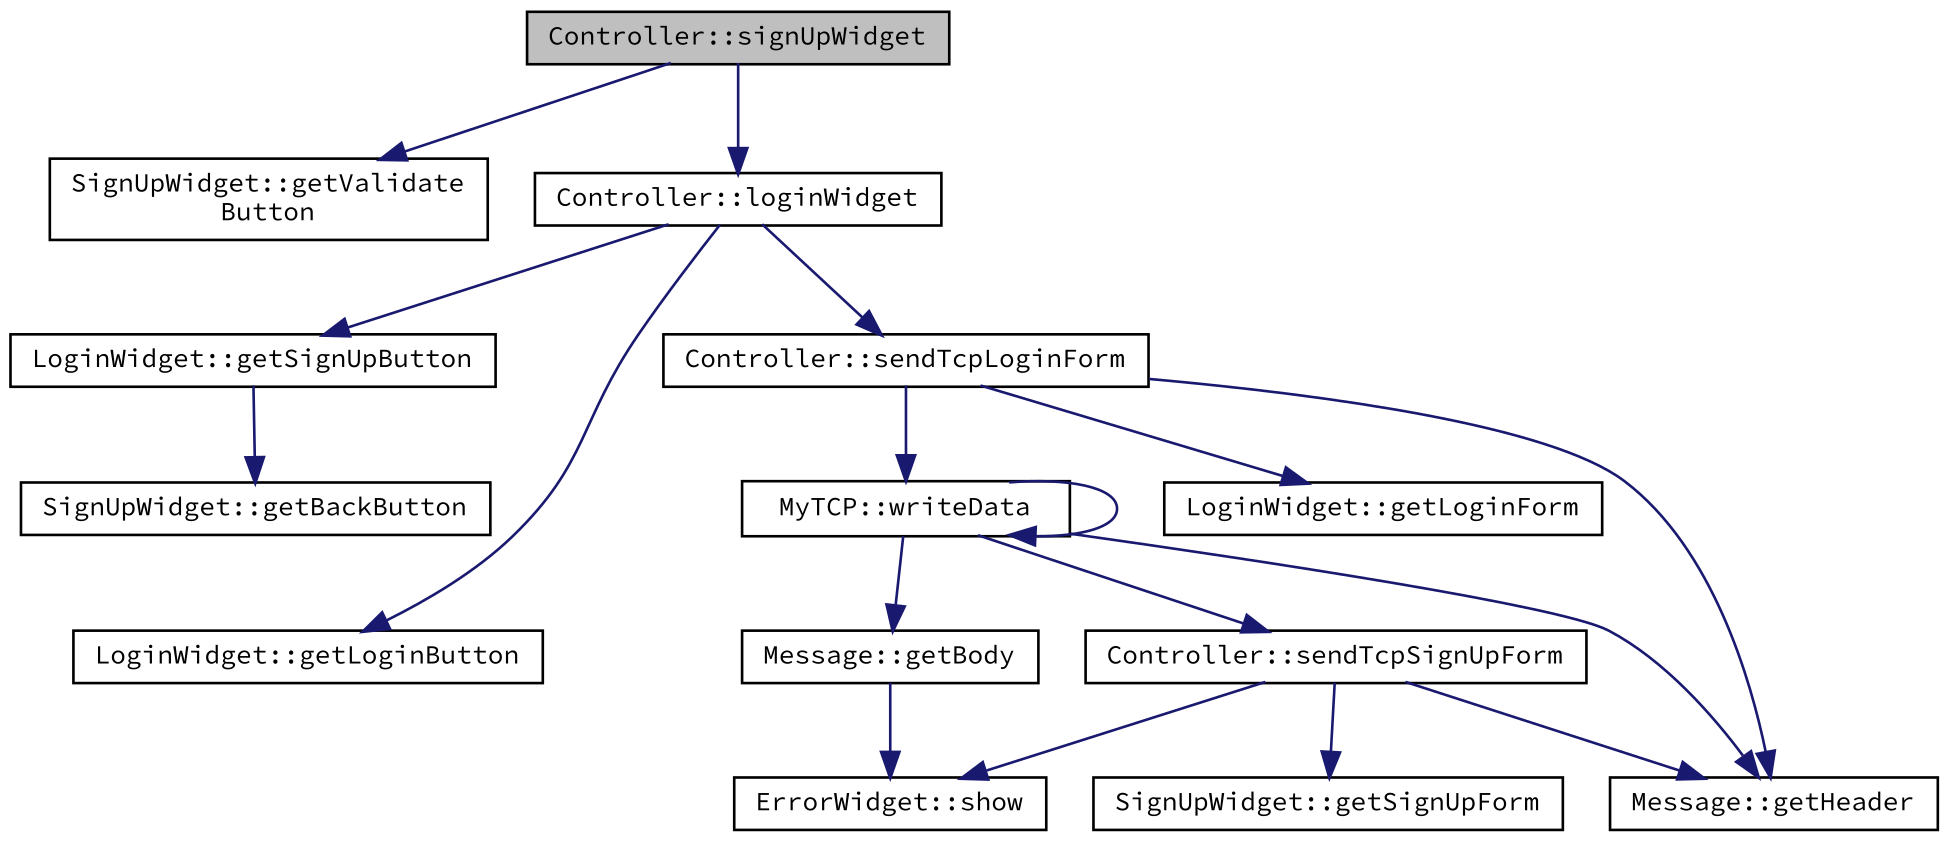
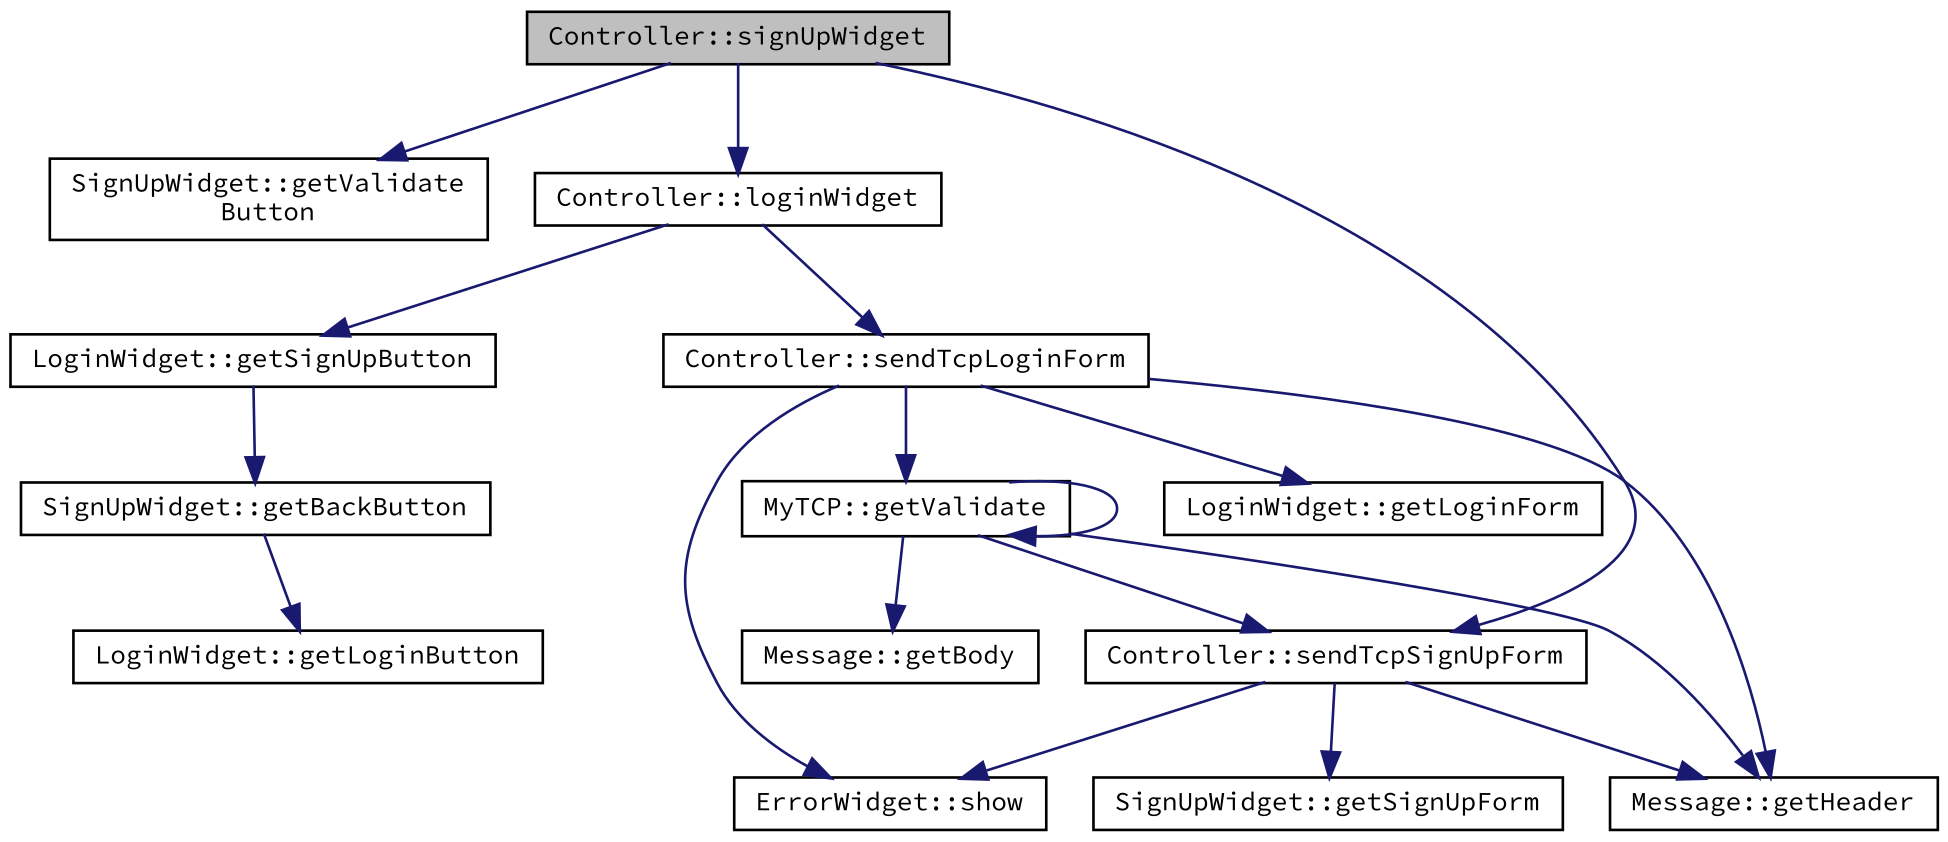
none -> (1395, 261)
(578, 447) -> (277, 570)
(906, 509) -> (906, 509)
(890, 717) -> (686, 566)
